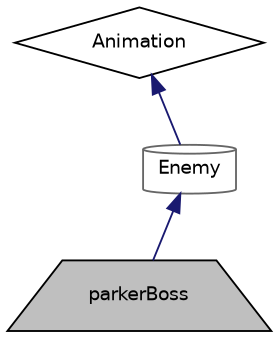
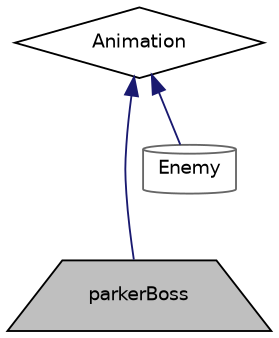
(163, 236) -> (126, 178)
